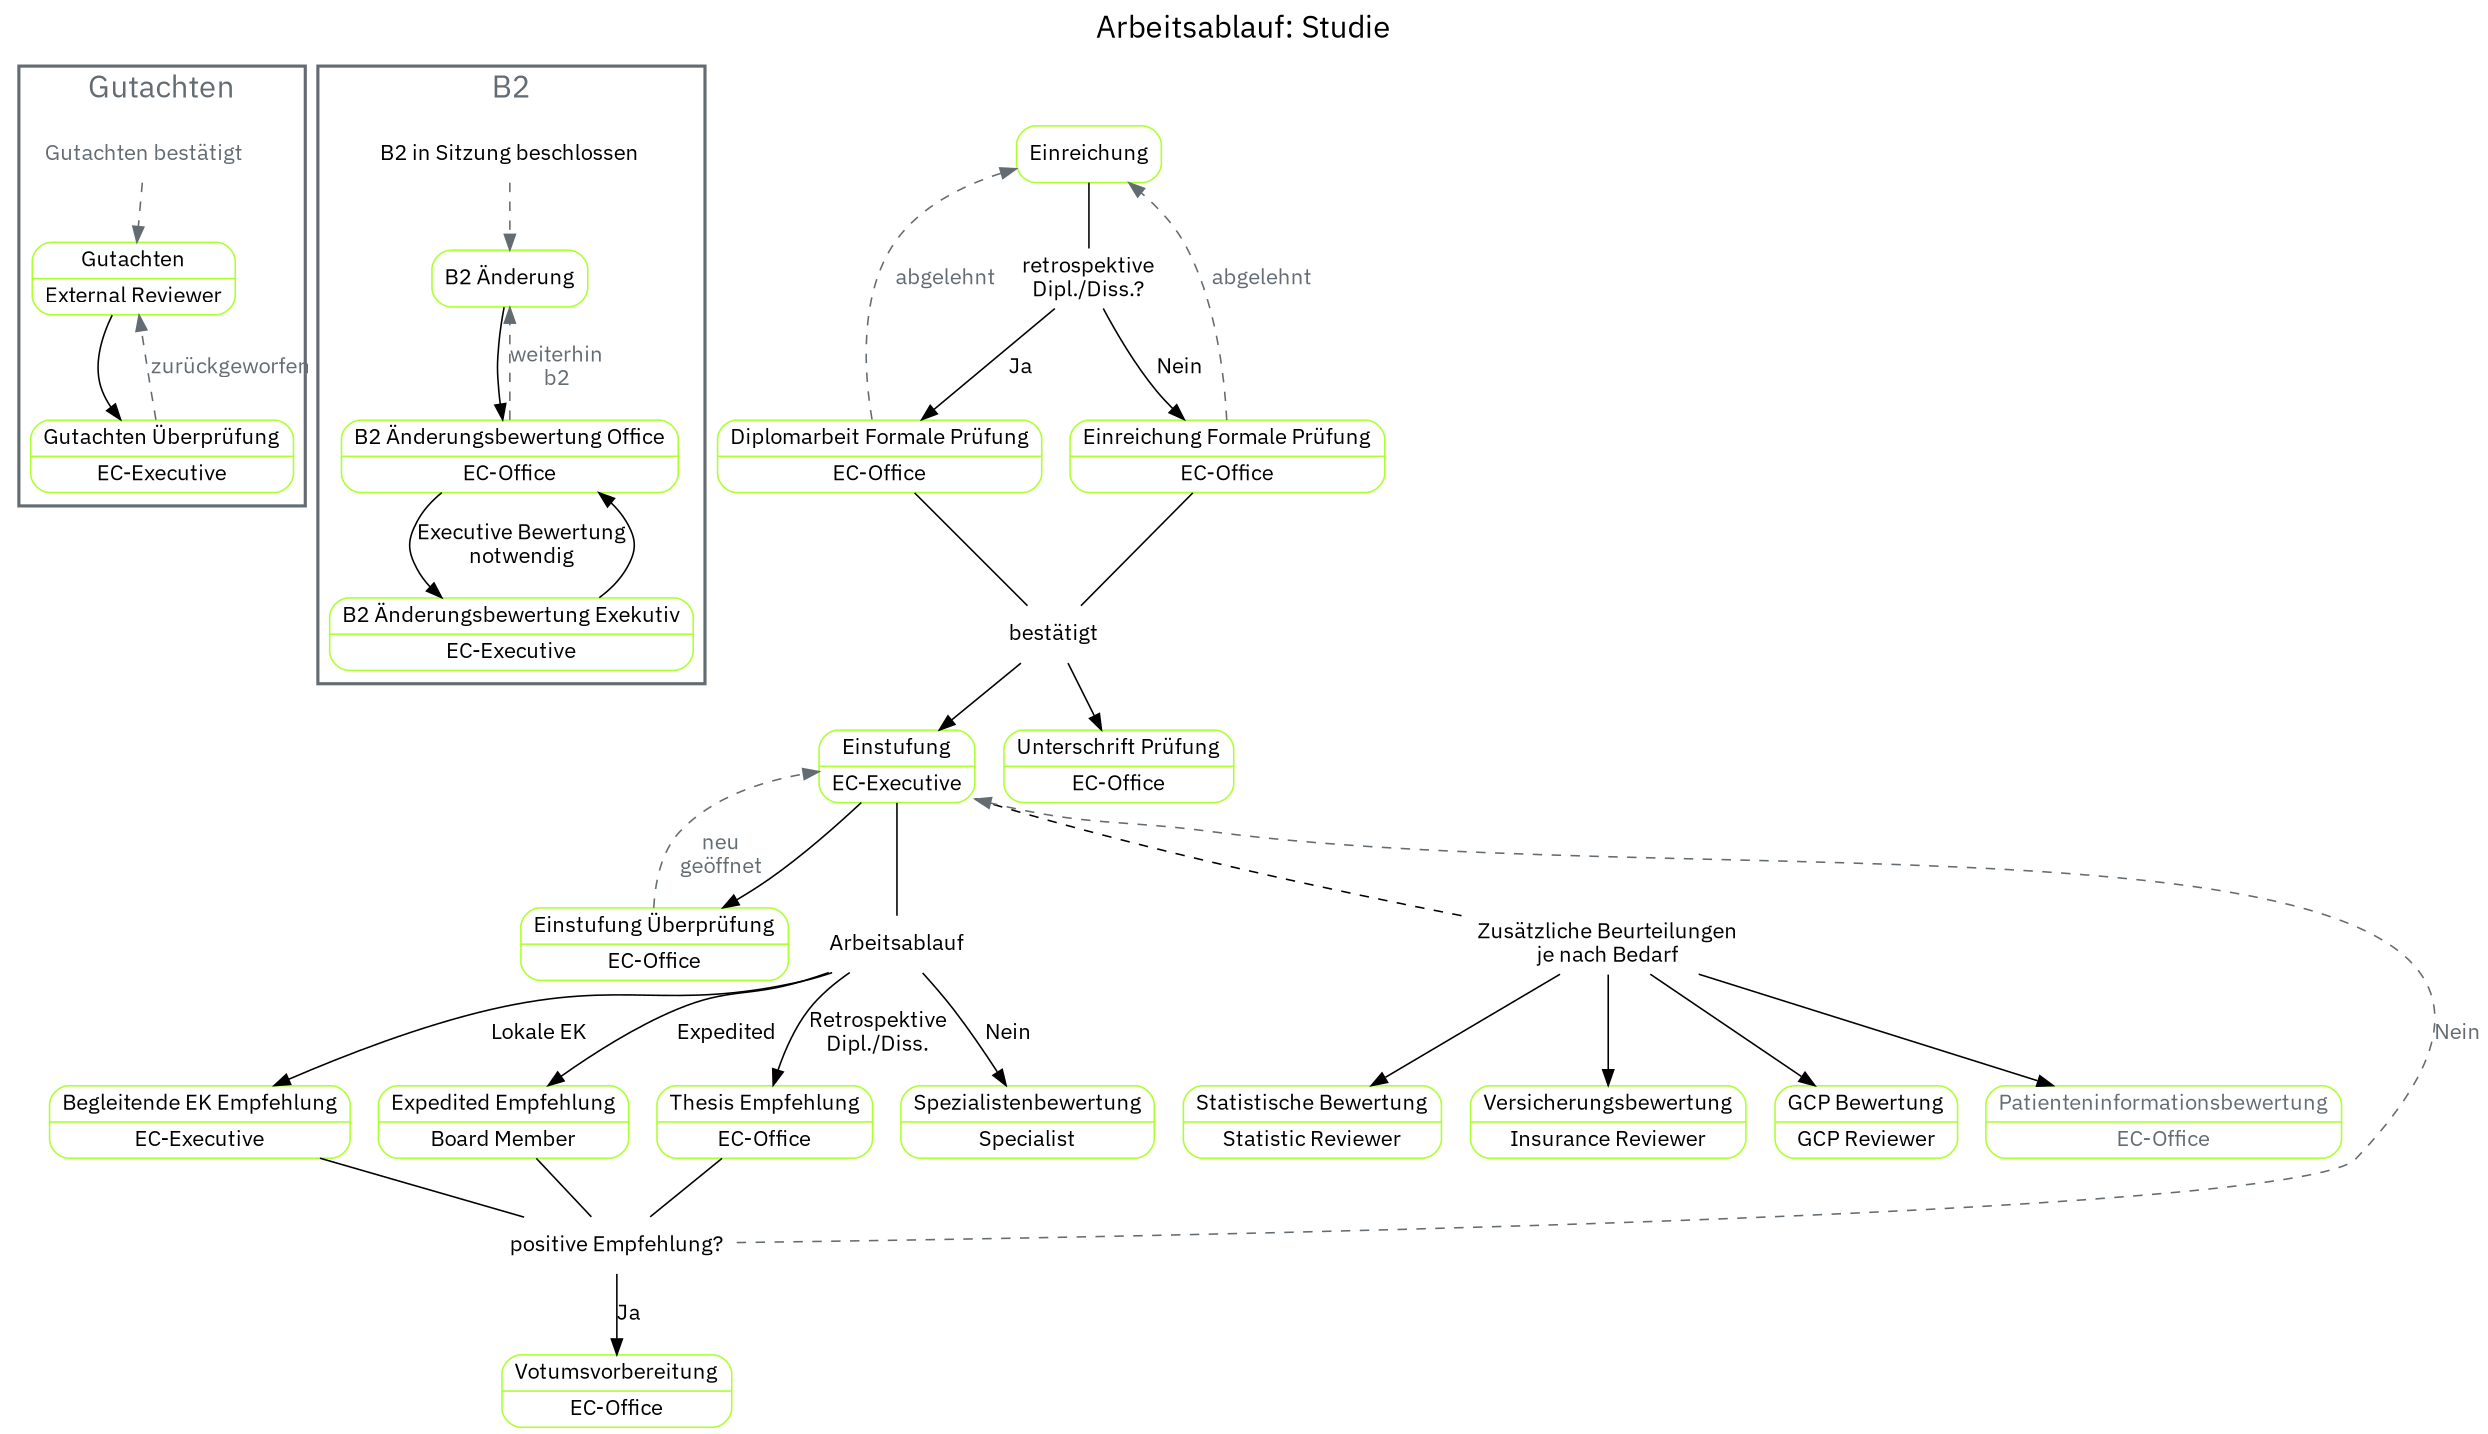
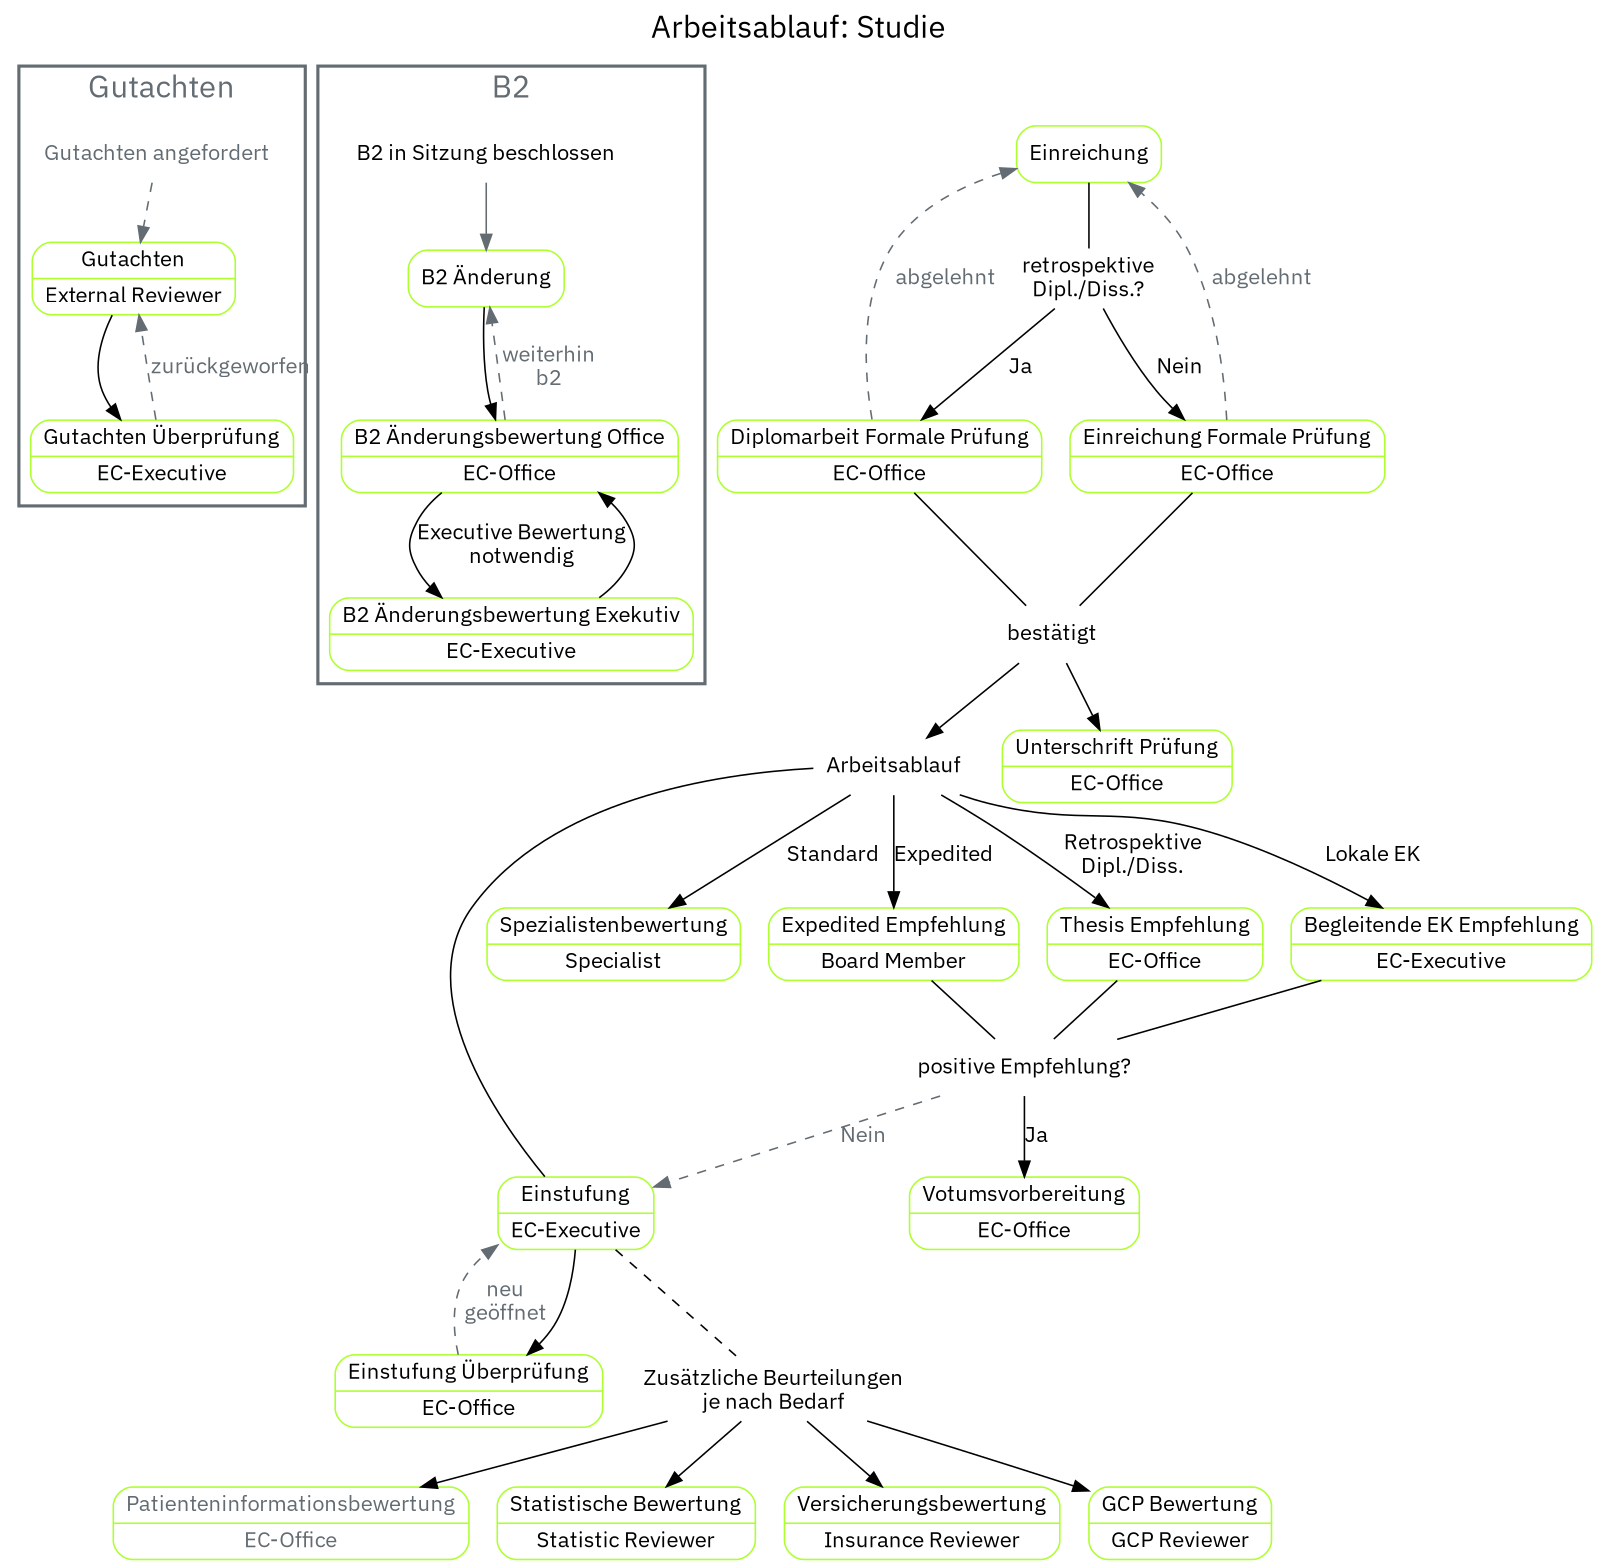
(145, 154) -> (157, 154)
(510, 208) -> (486, 208)
(986, 691) -> (979, 695)
(1009, 1033) -> (833, 855)
